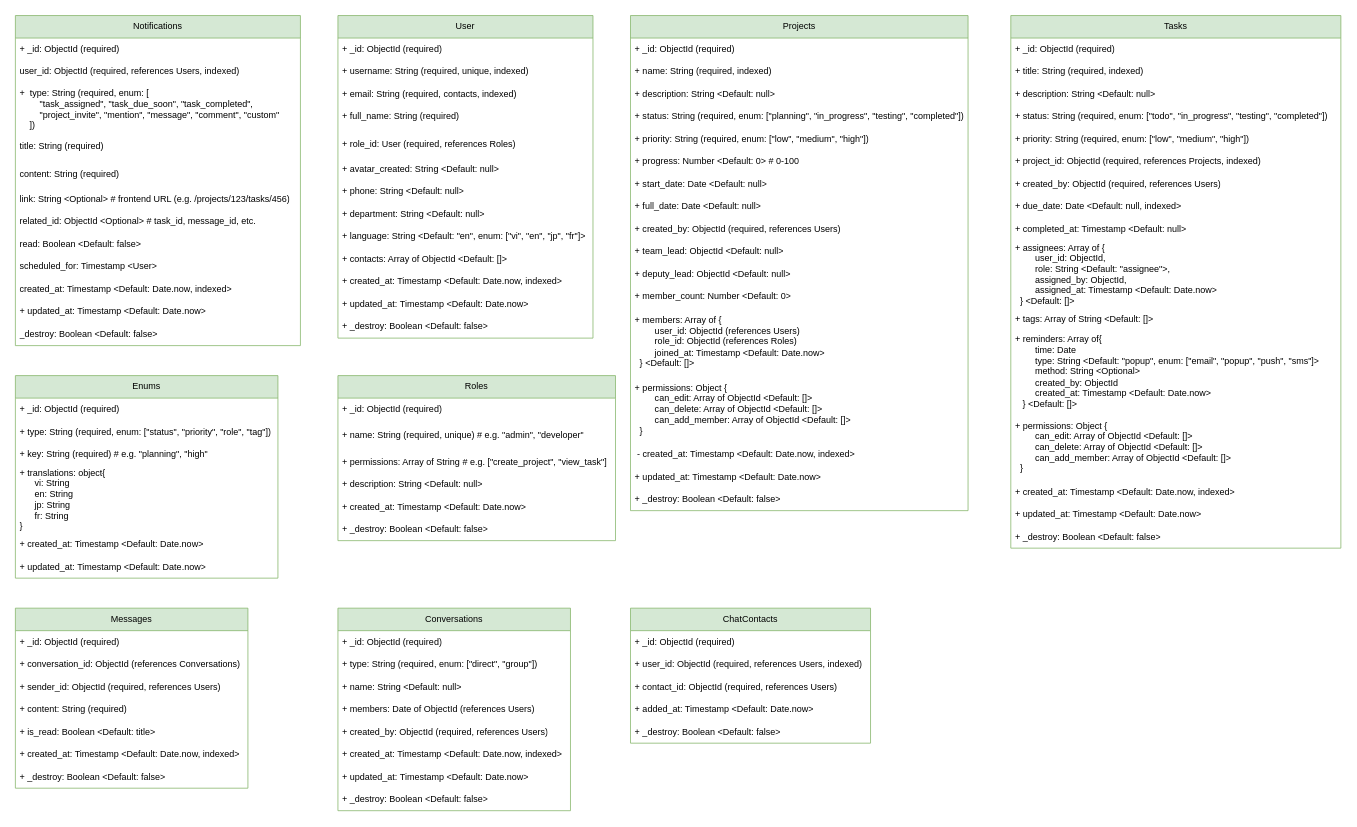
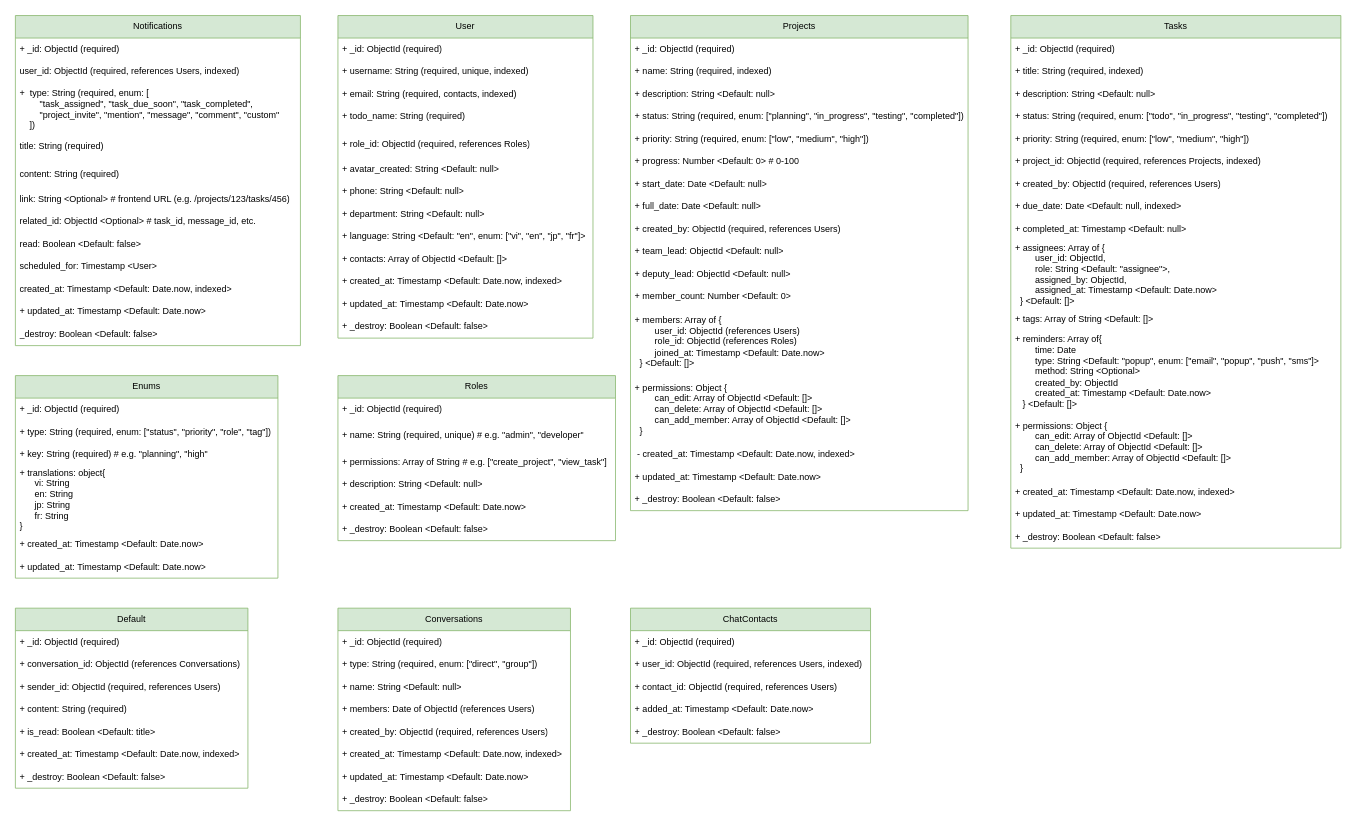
(409, 117) -> (411, 117)
(440, 143) -> (450, 143)
(132, 619) -> (132, 619)
